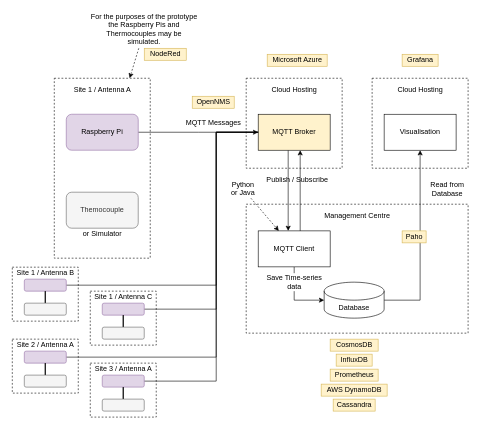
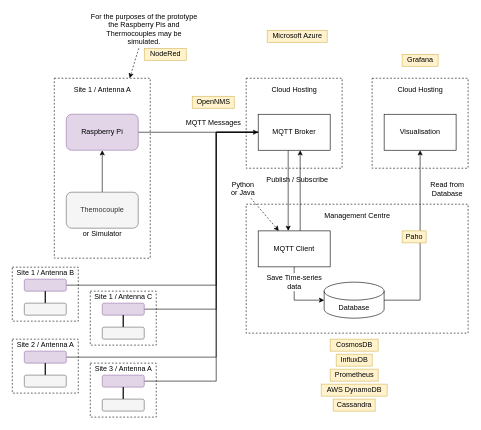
(297, 60) -> (297, 36)
(294, 132) -> (294, 132)
none -> (102, 155)
